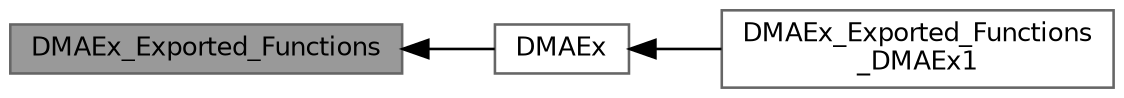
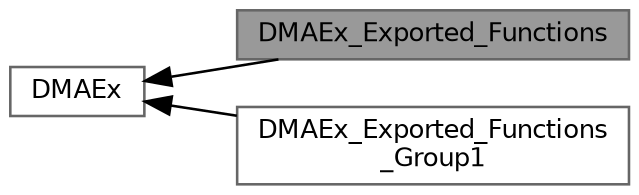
(462, 49) -> (225, 68)
(918, 49) -> (433, 146)
